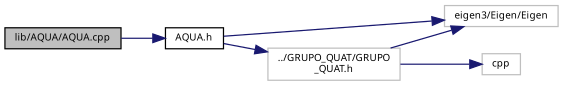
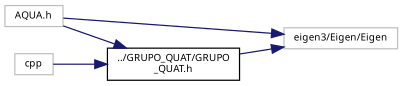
(63, 38) -> none
(194, 38) -> (34, 16)
(334, 64) -> (173, 64)
(435, 64) -> (74, 64)
